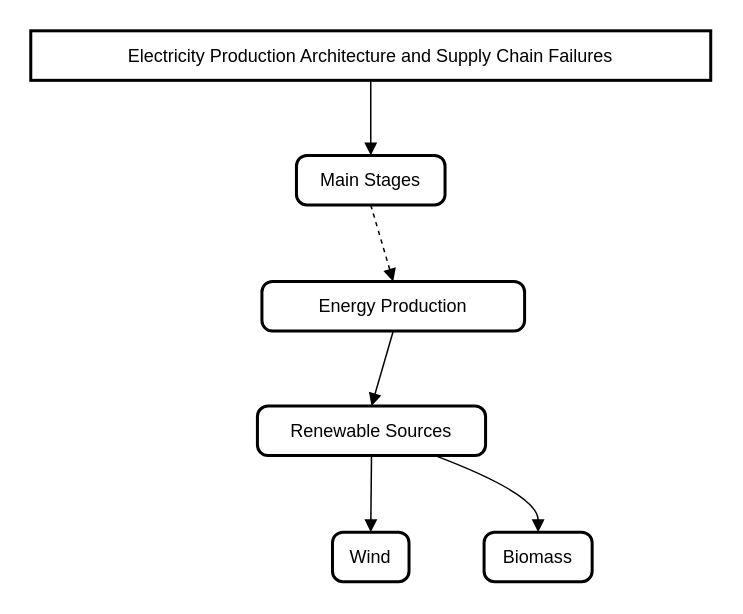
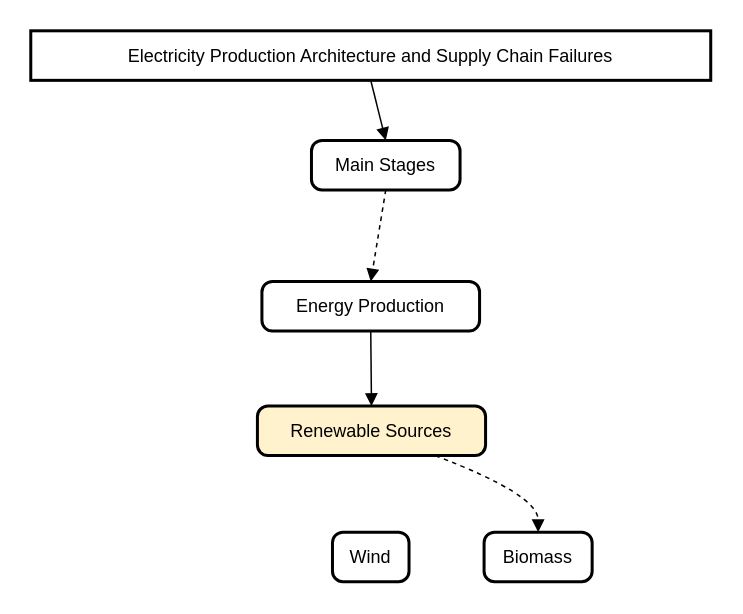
(371, 180) -> (386, 165)
(393, 306) -> (371, 306)
(371, 431) -> (371, 431)
(493, 480) -> (493, 480)
(371, 488) -> none
